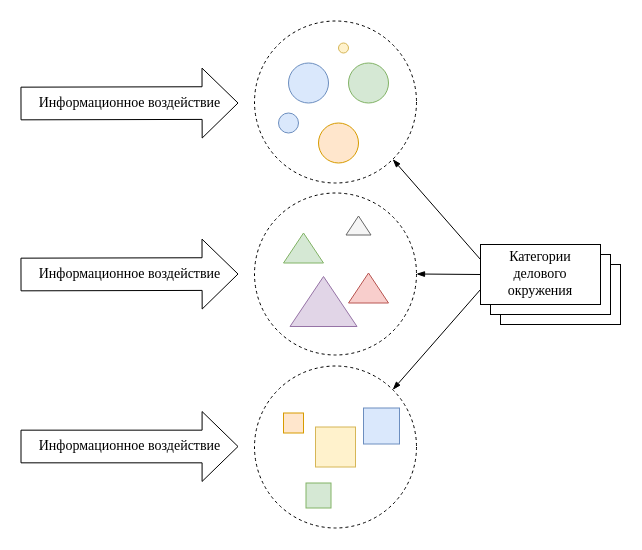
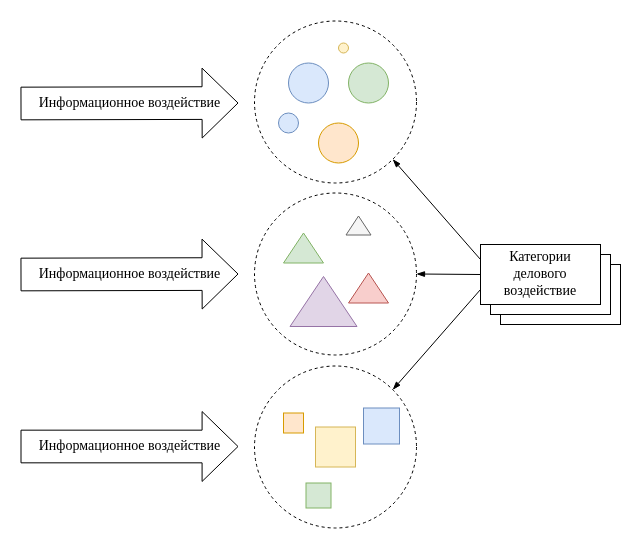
(541, 275) -> (541, 275)
